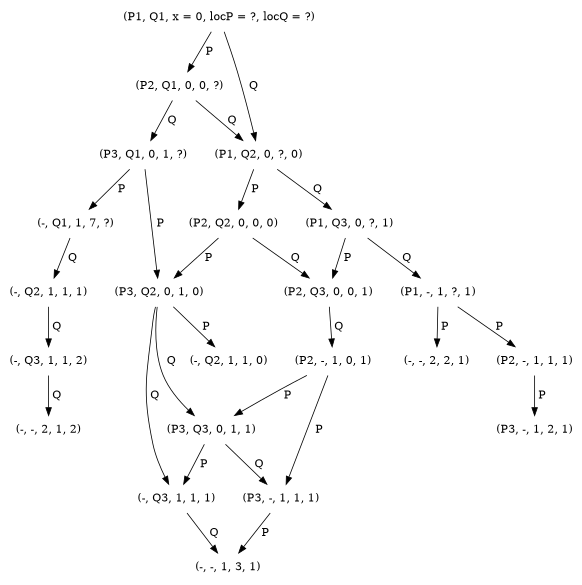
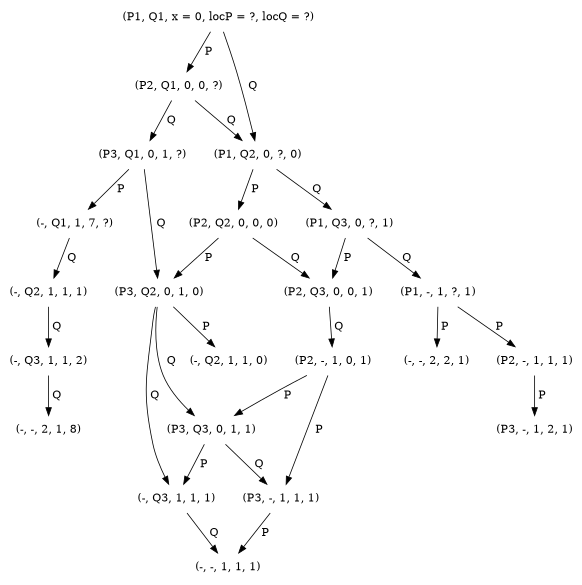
(159, 224) -> (159, 224)
(49, 430) -> (49, 430)
(228, 567) -> (228, 567)
